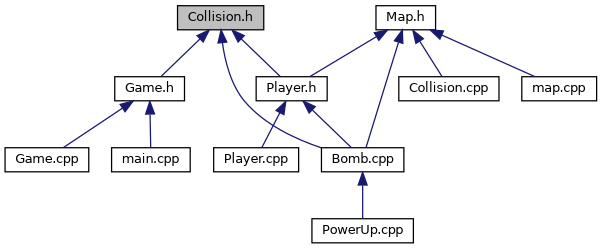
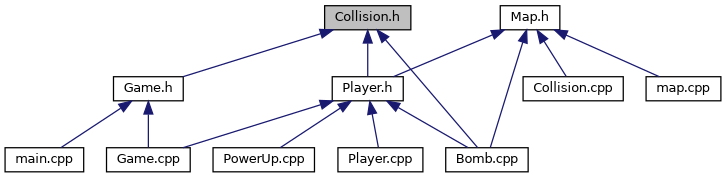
none -> (252, 126)
(363, 202) -> (310, 128)
